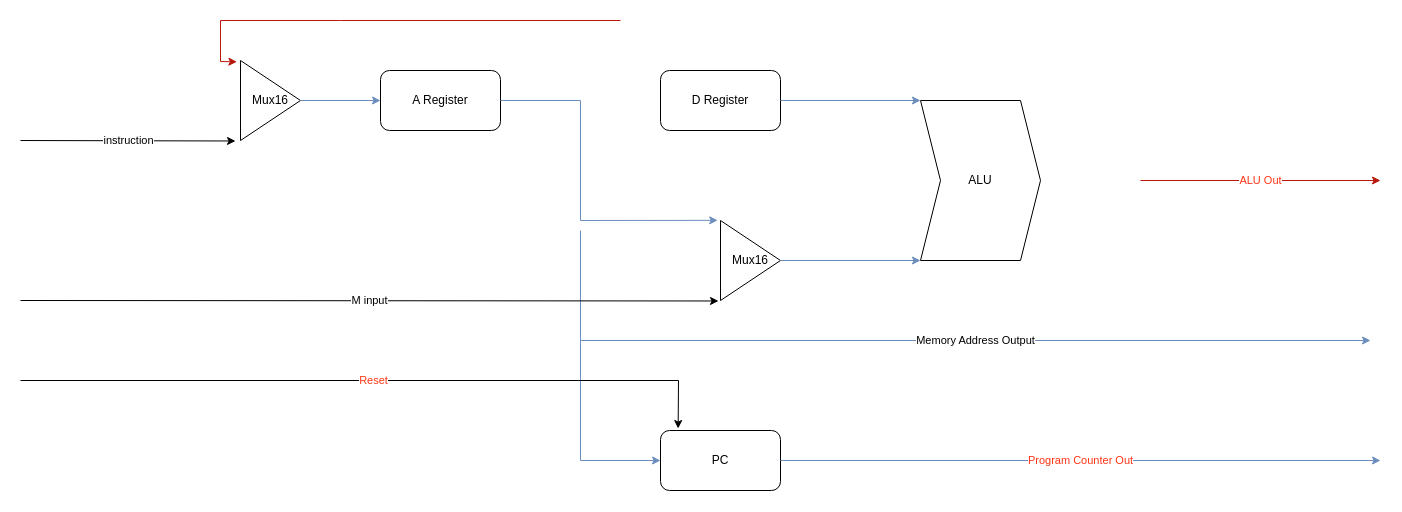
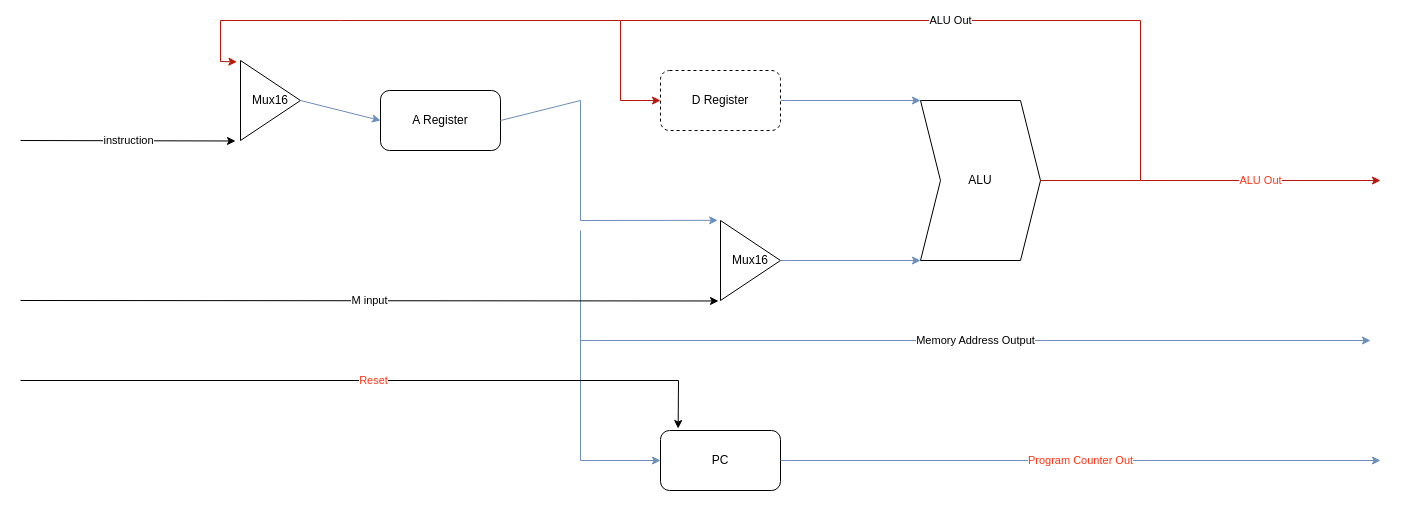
none -> (955, 21)
(441, 101) -> (441, 121)
(721, 101) -> (721, 101)
